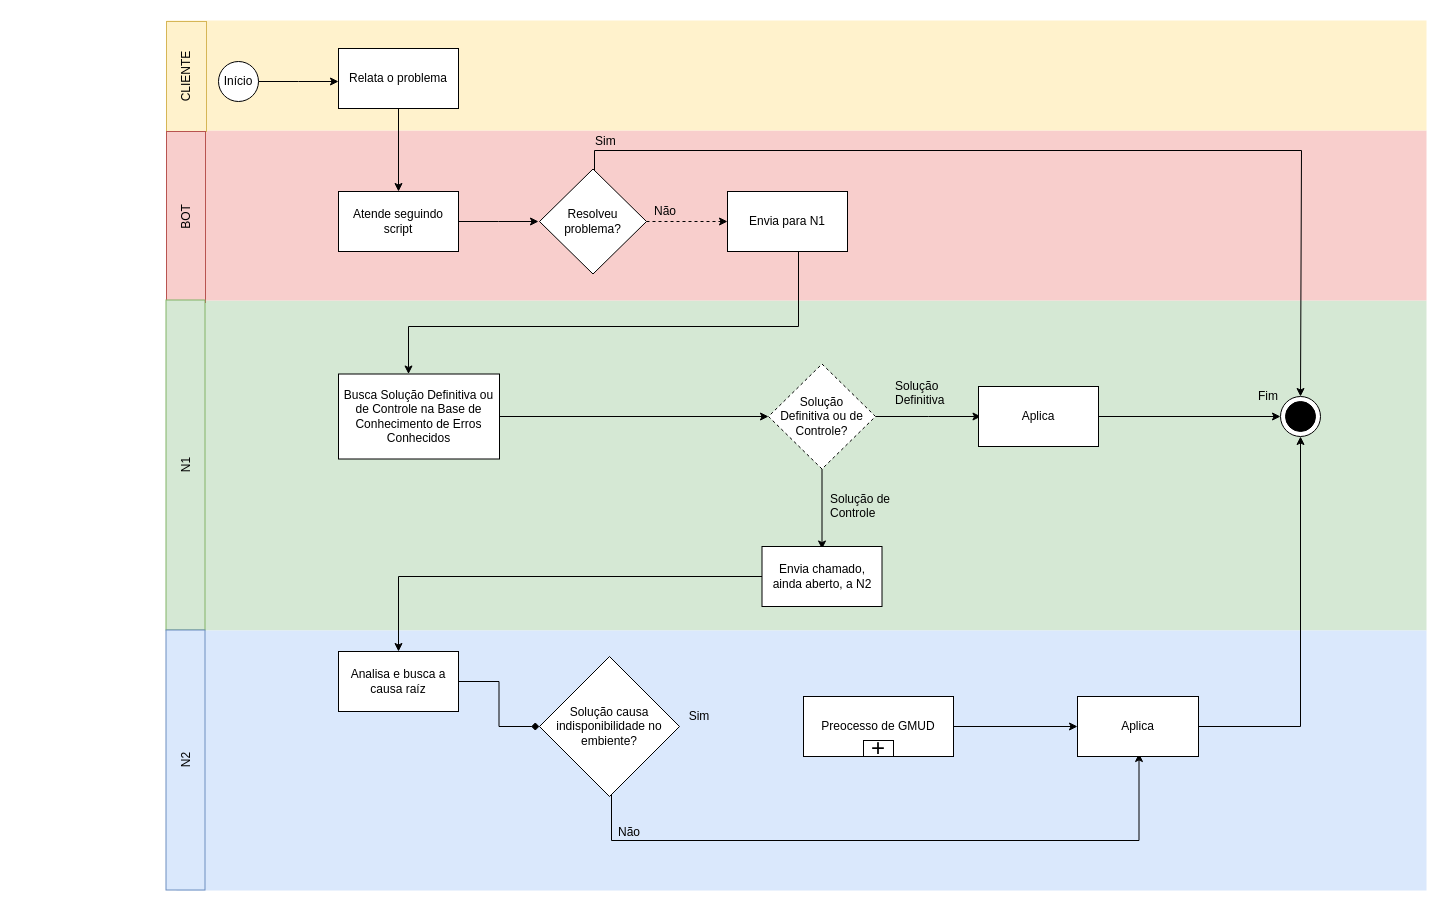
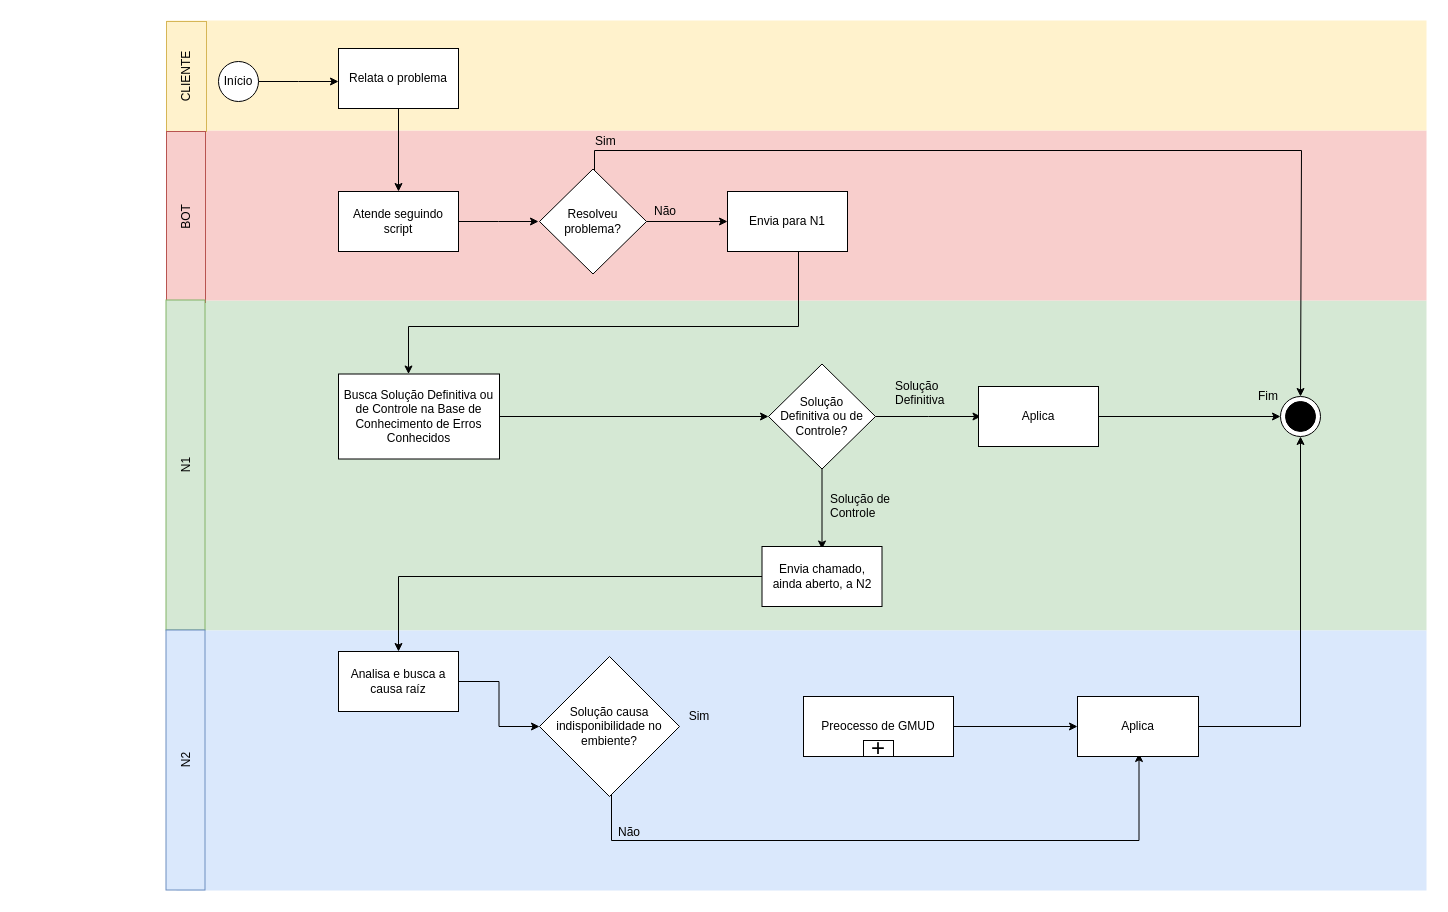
(683, 222) -> (683, 222)
(822, 417) -> (822, 417)
(531, 727) -> (531, 727)
